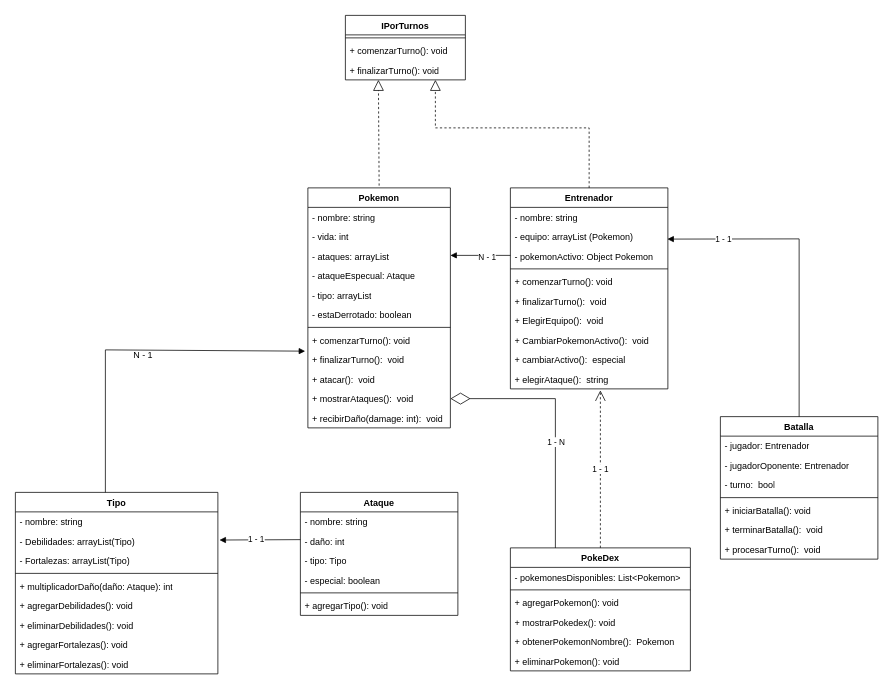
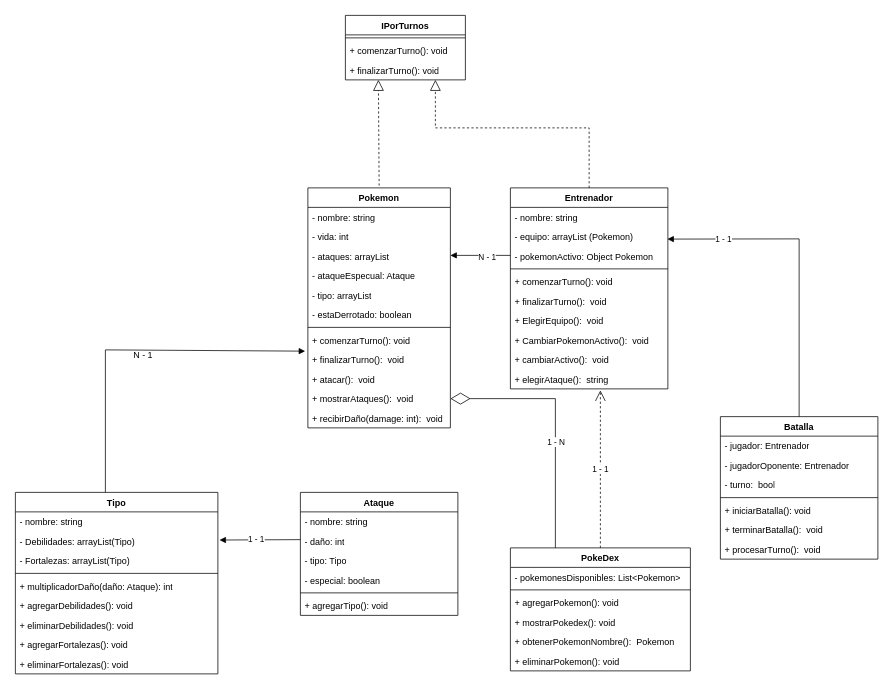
(577, 361) -> (568, 361)
